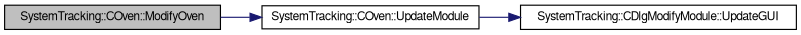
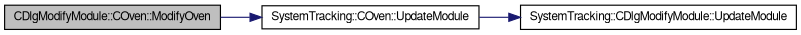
(113, 17) -> (113, 17)
(658, 17) -> (658, 17)
